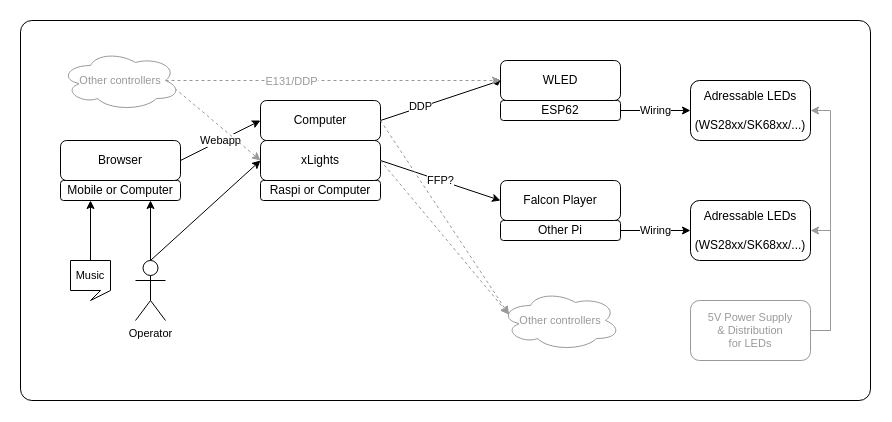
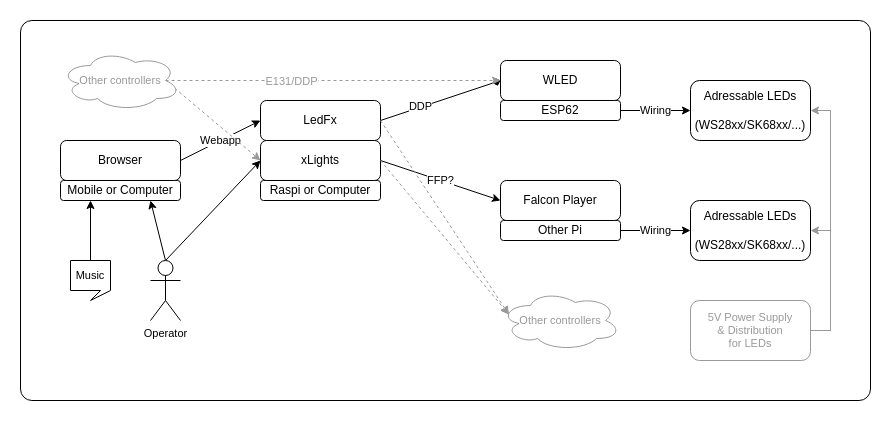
(321, 121) -> (321, 121)
(151, 291) -> (166, 291)
